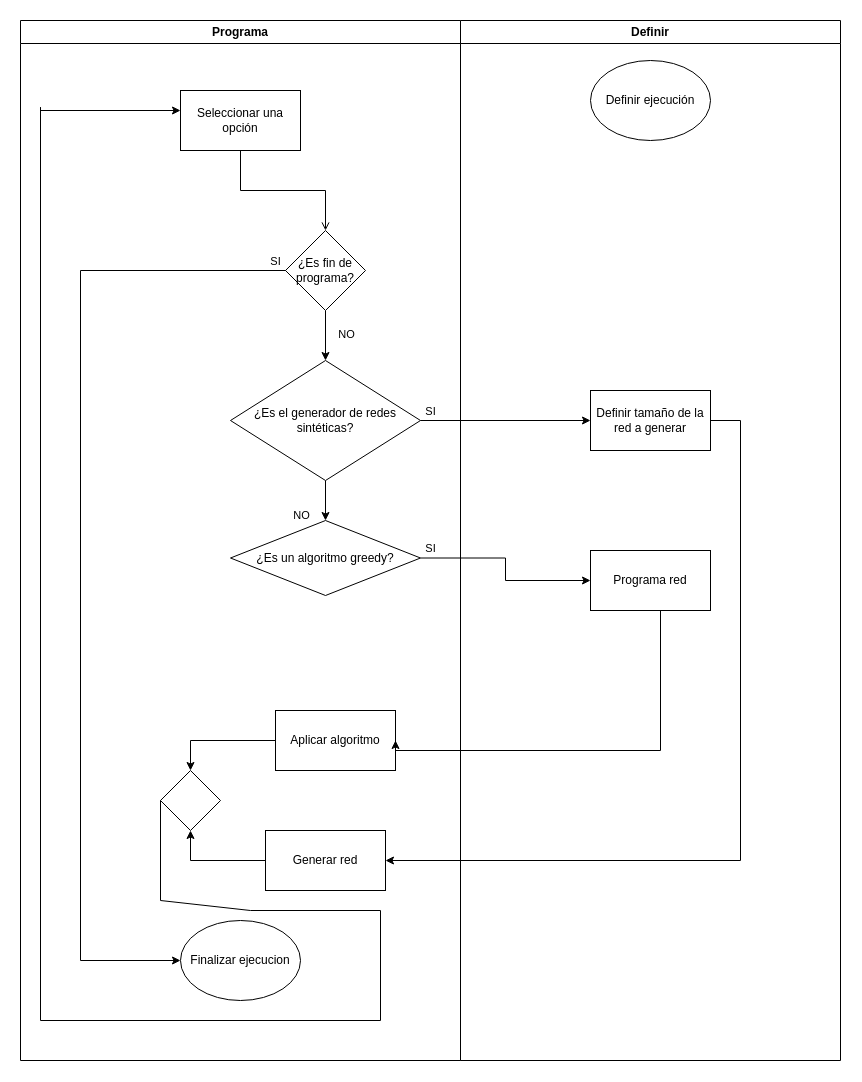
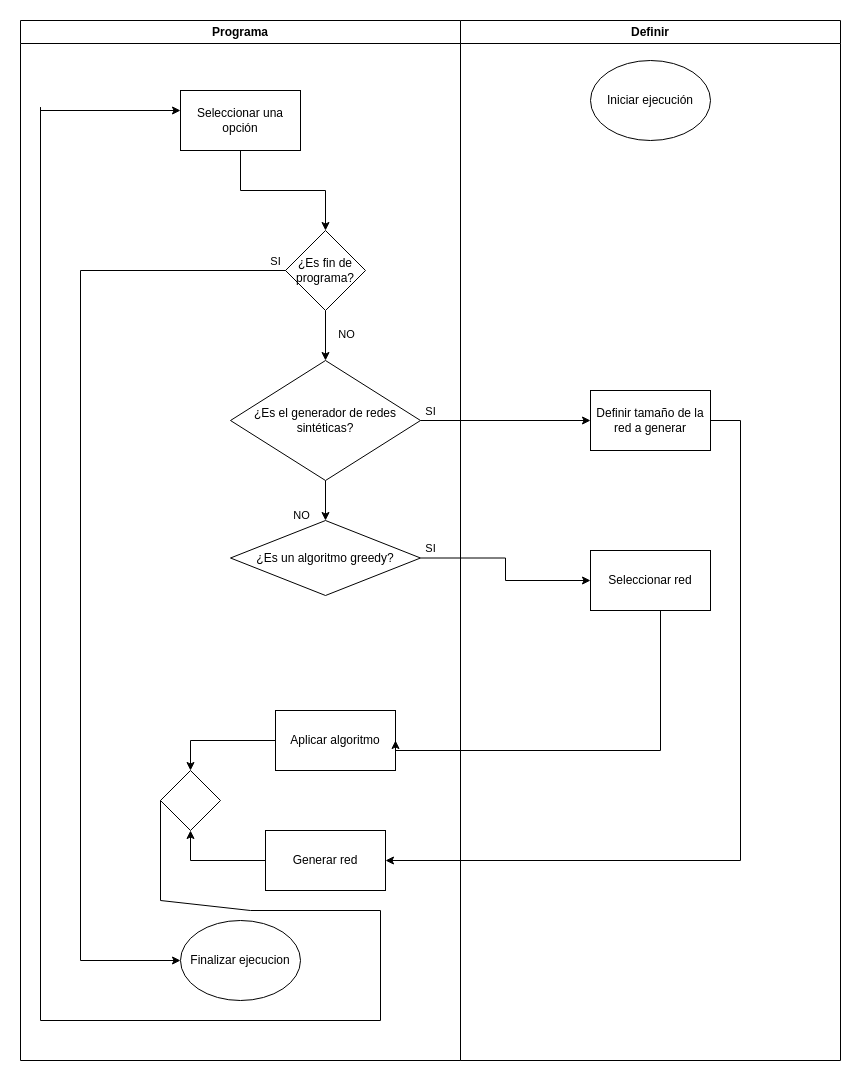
(651, 101) -> (651, 101)
(326, 223) -> (326, 222)
(651, 581) -> (651, 581)
